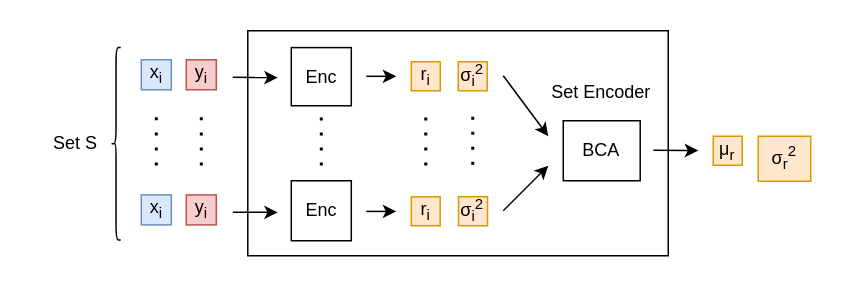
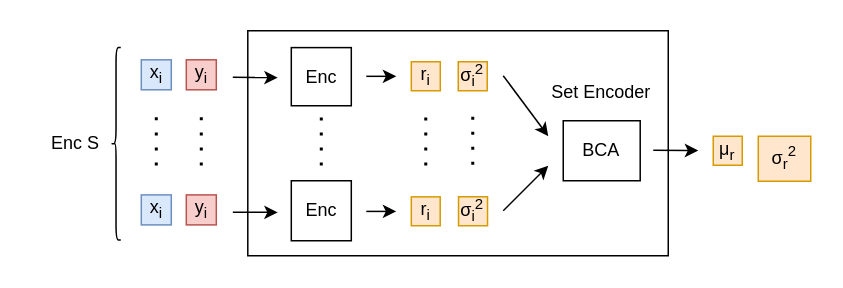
(76, 143) -> (76, 143)
